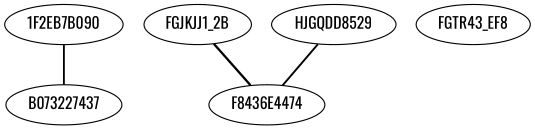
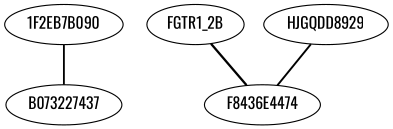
(198, 25) -> (196, 25)
(334, 25) -> (326, 25)
(473, 25) -> none
